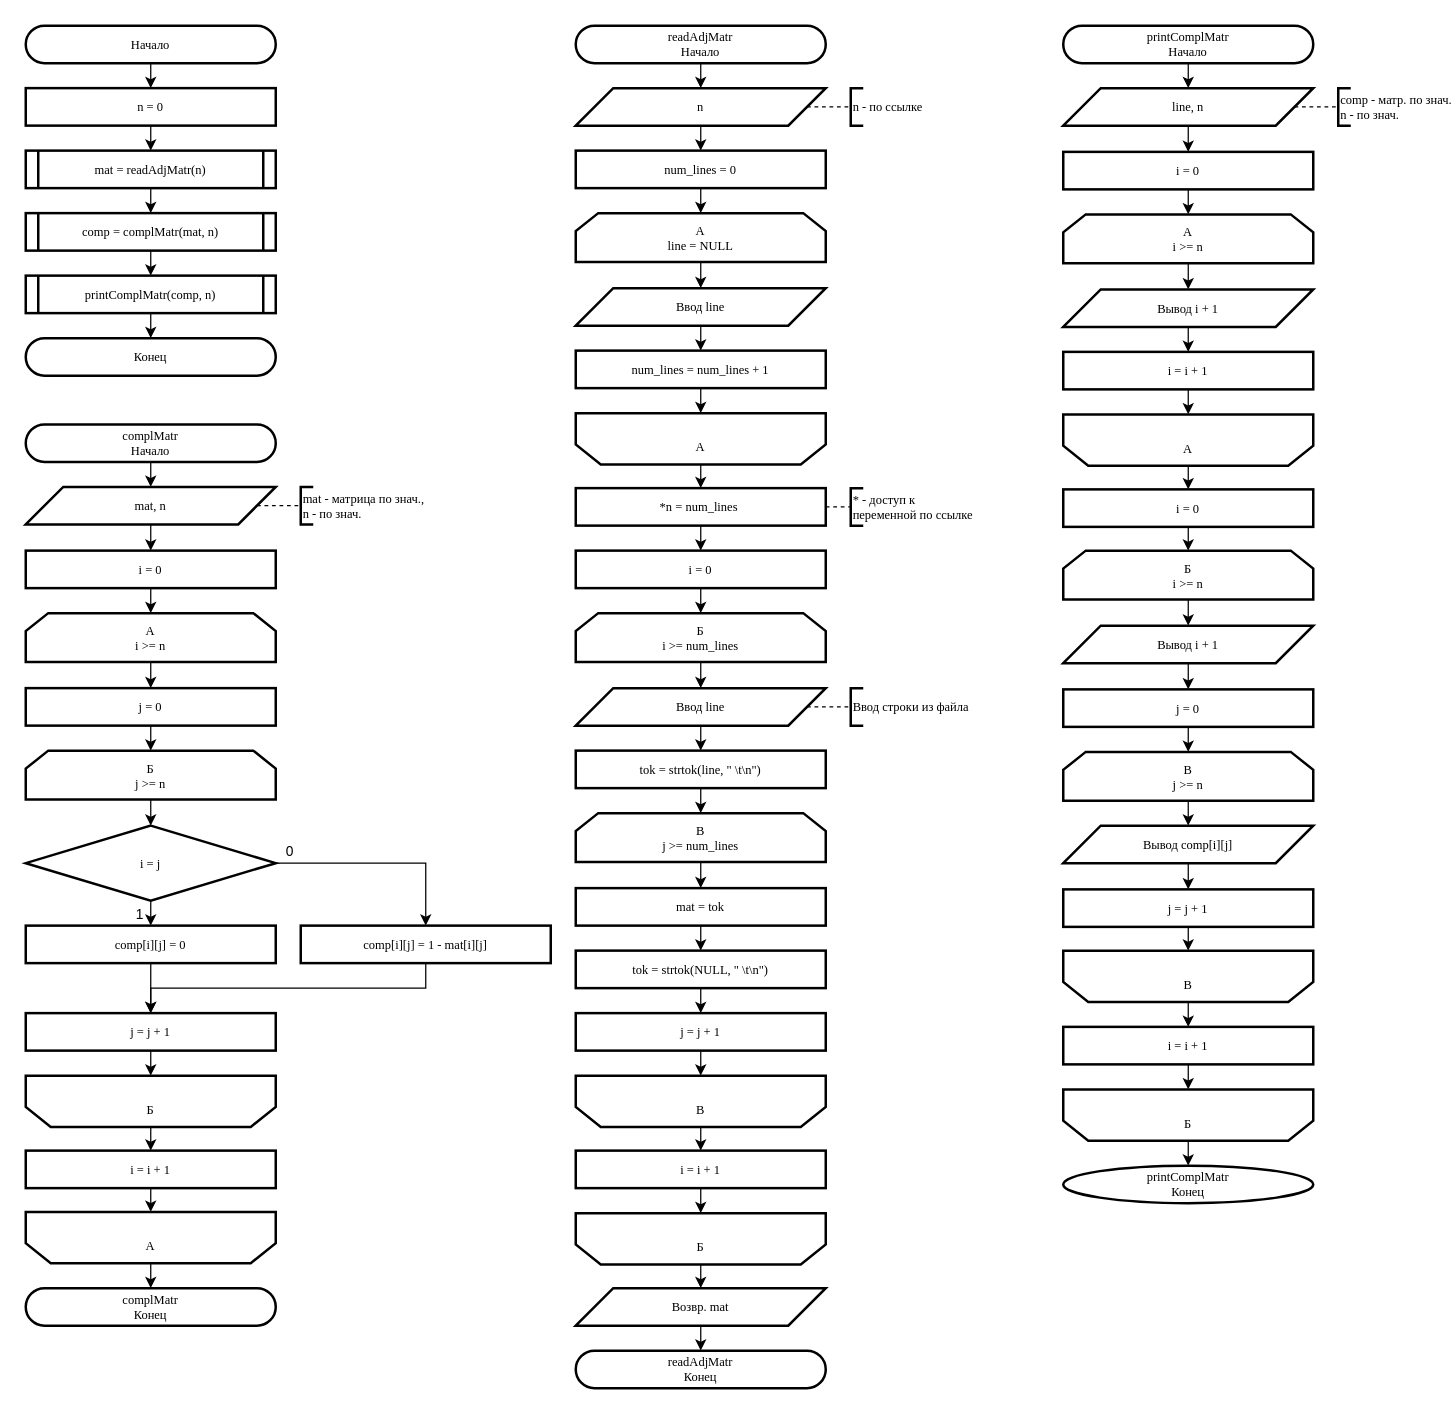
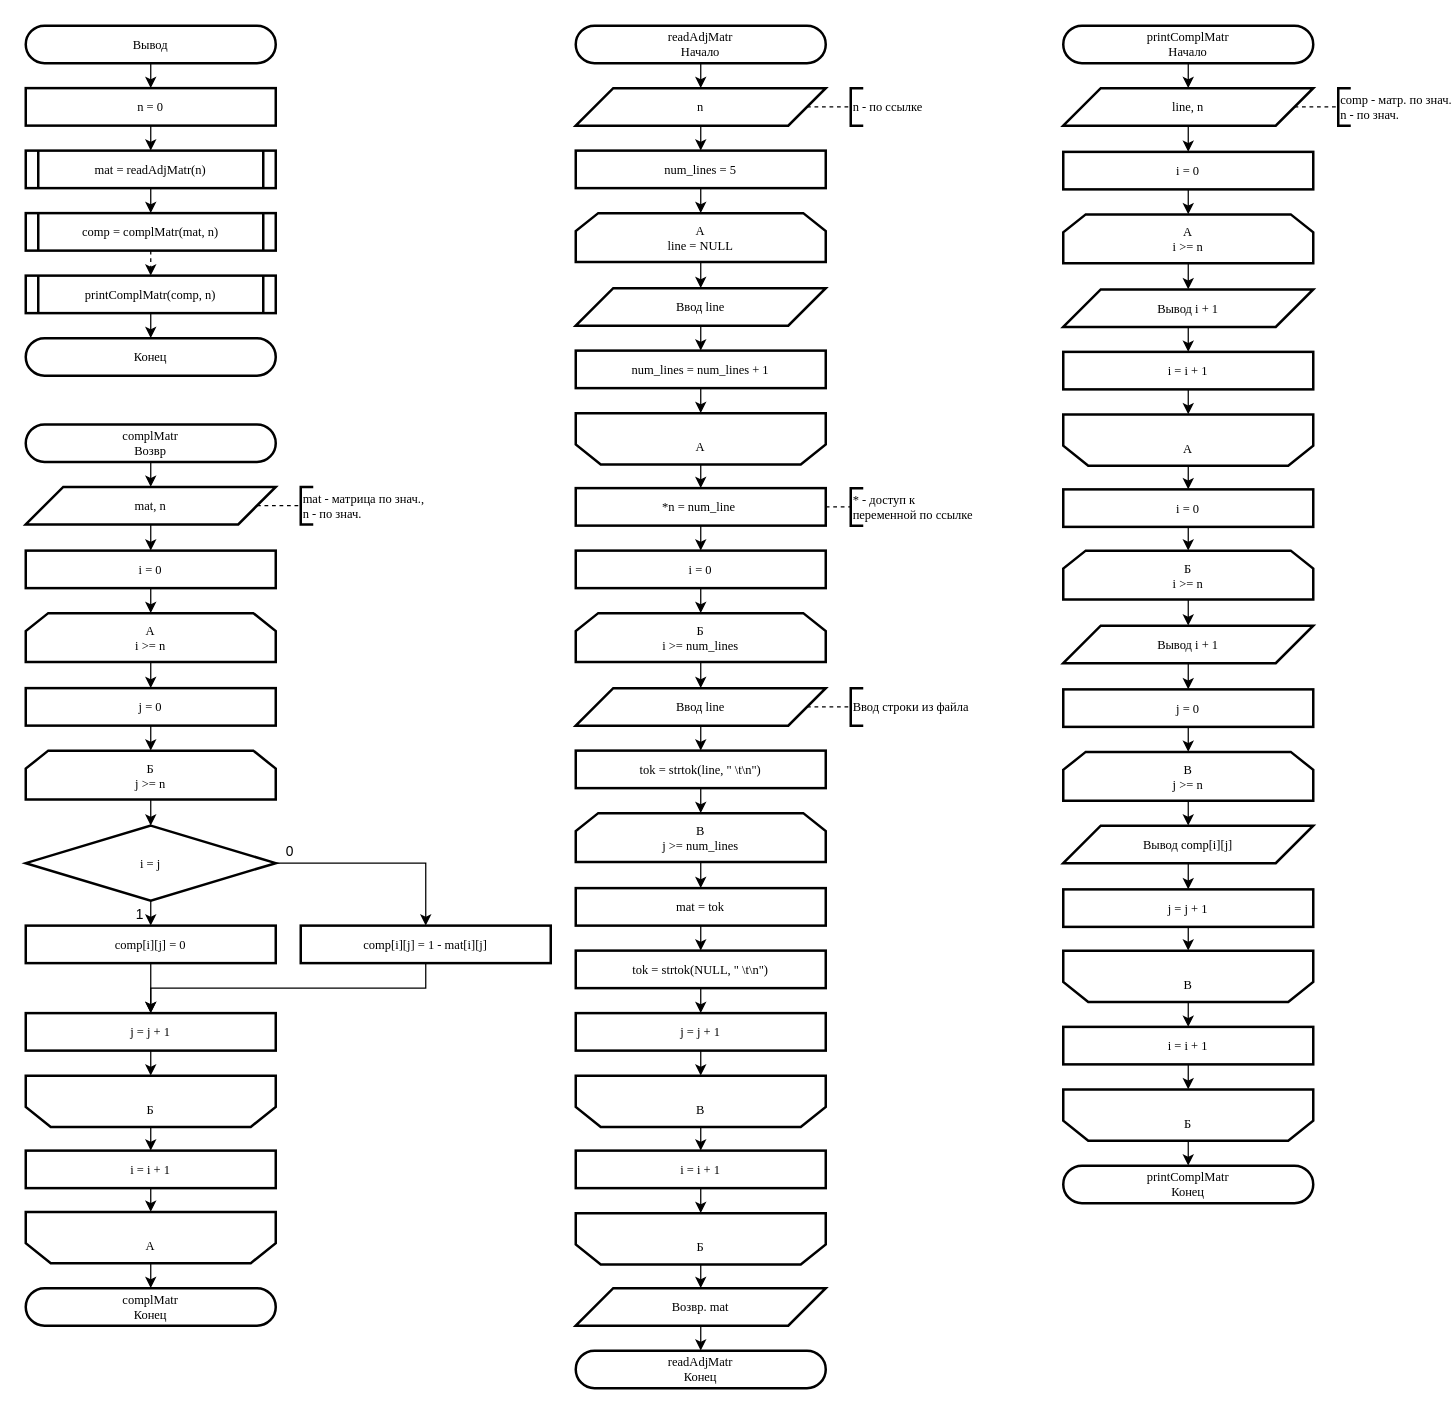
(151, 44) -> (151, 44)
(701, 169) -> (701, 169)
(151, 260) -> (151, 260)
(151, 443) -> (151, 443)
(701, 507) -> (701, 507)
(1188, 1184) -> (1188, 1184)
